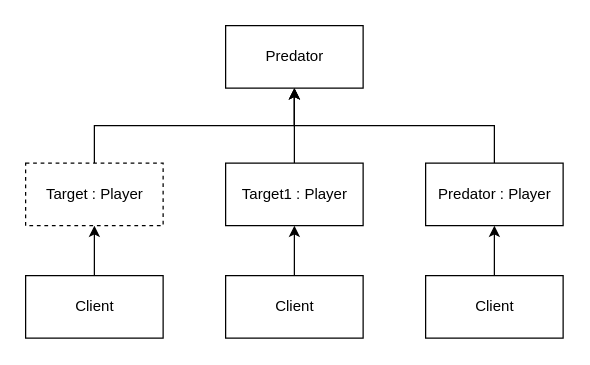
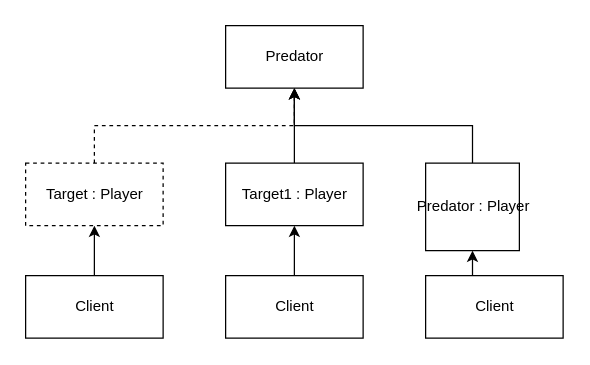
(175, 126) -> (175, 126)
(494, 194) -> (473, 207)
